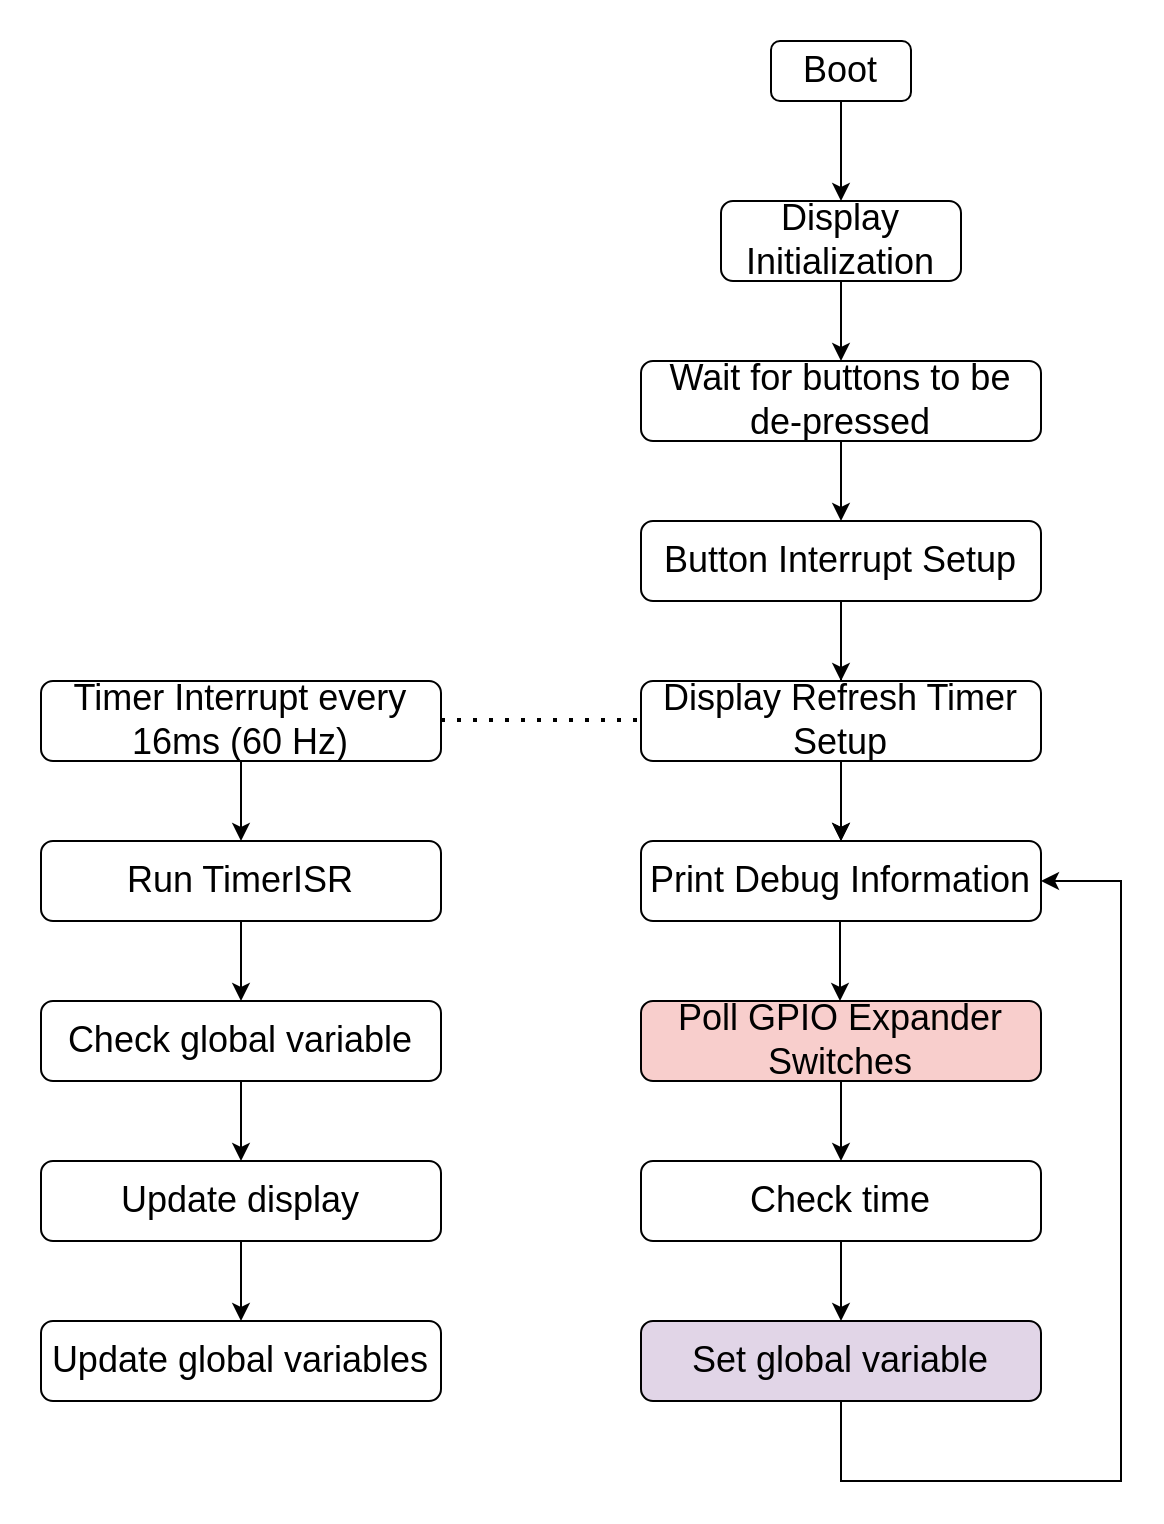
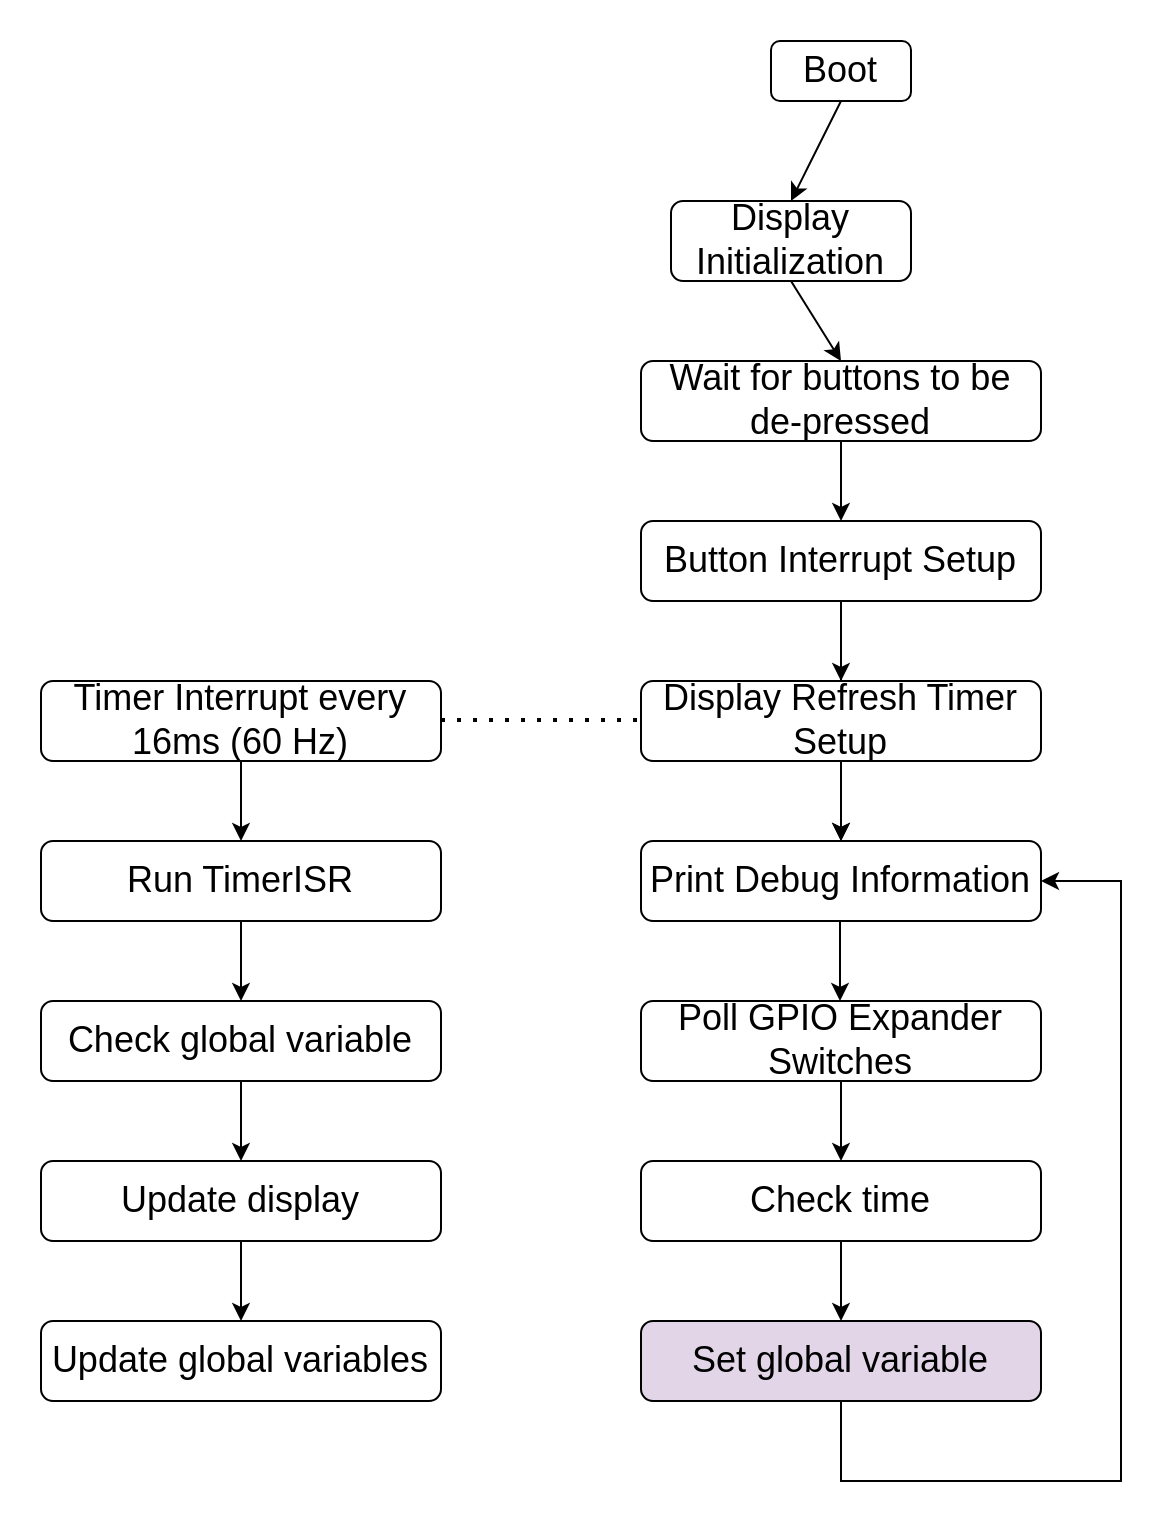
(841, 241) -> (791, 241)
(841, 1041) -> (841, 1041)
